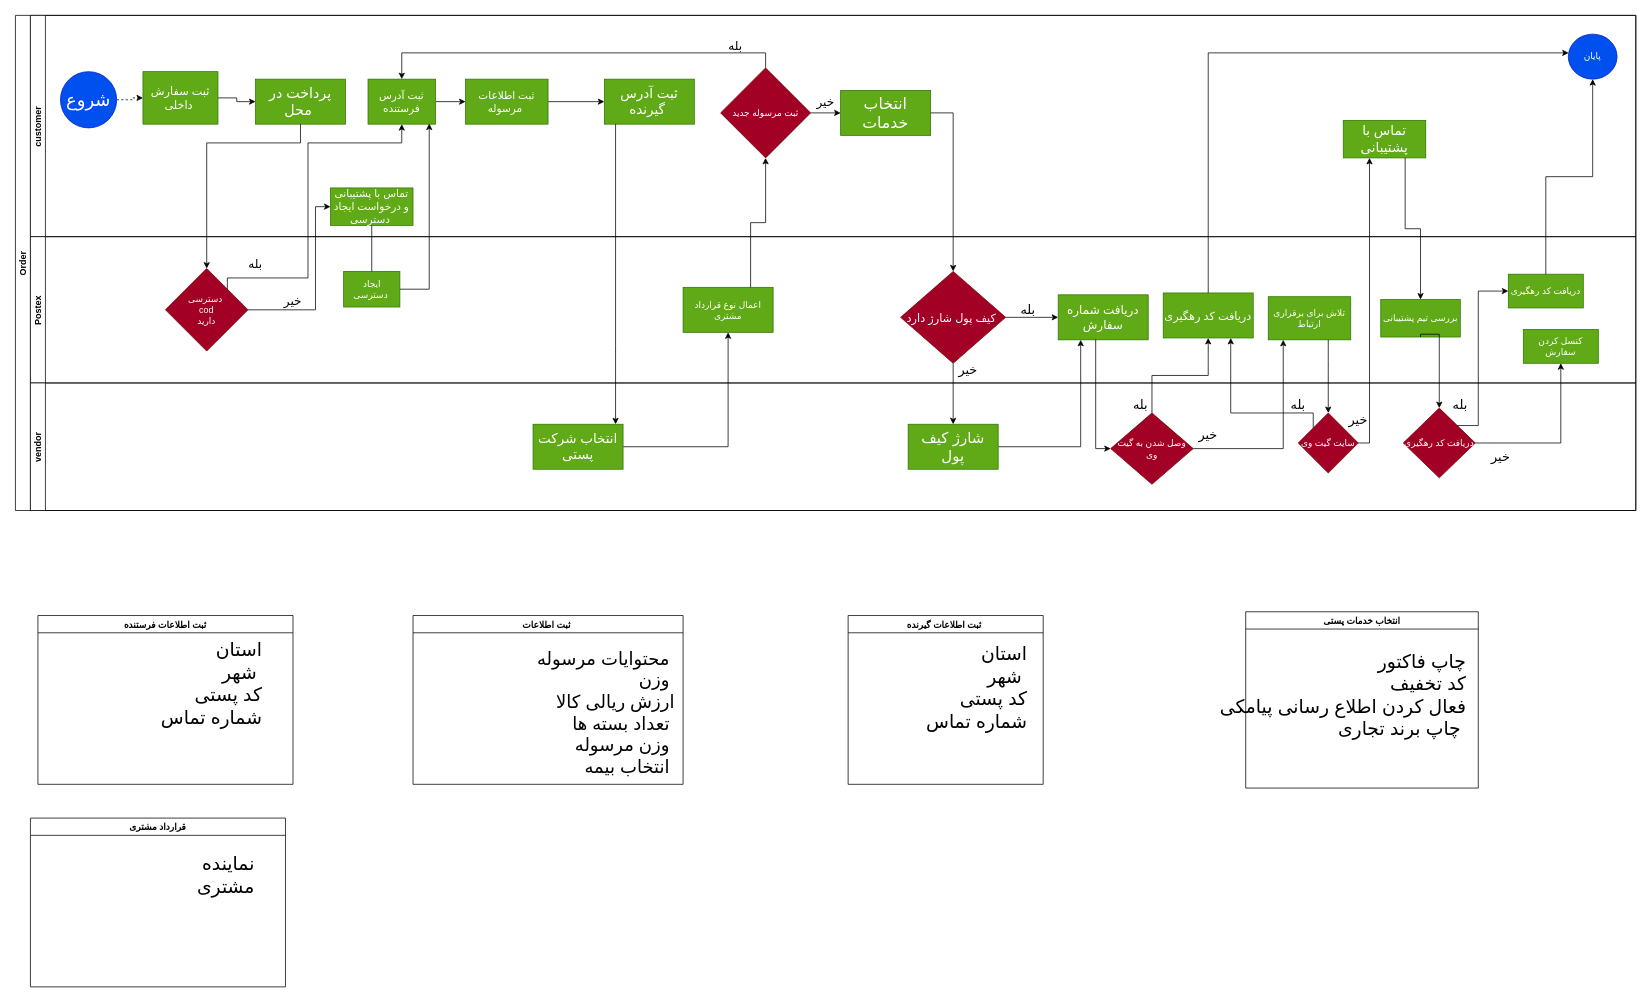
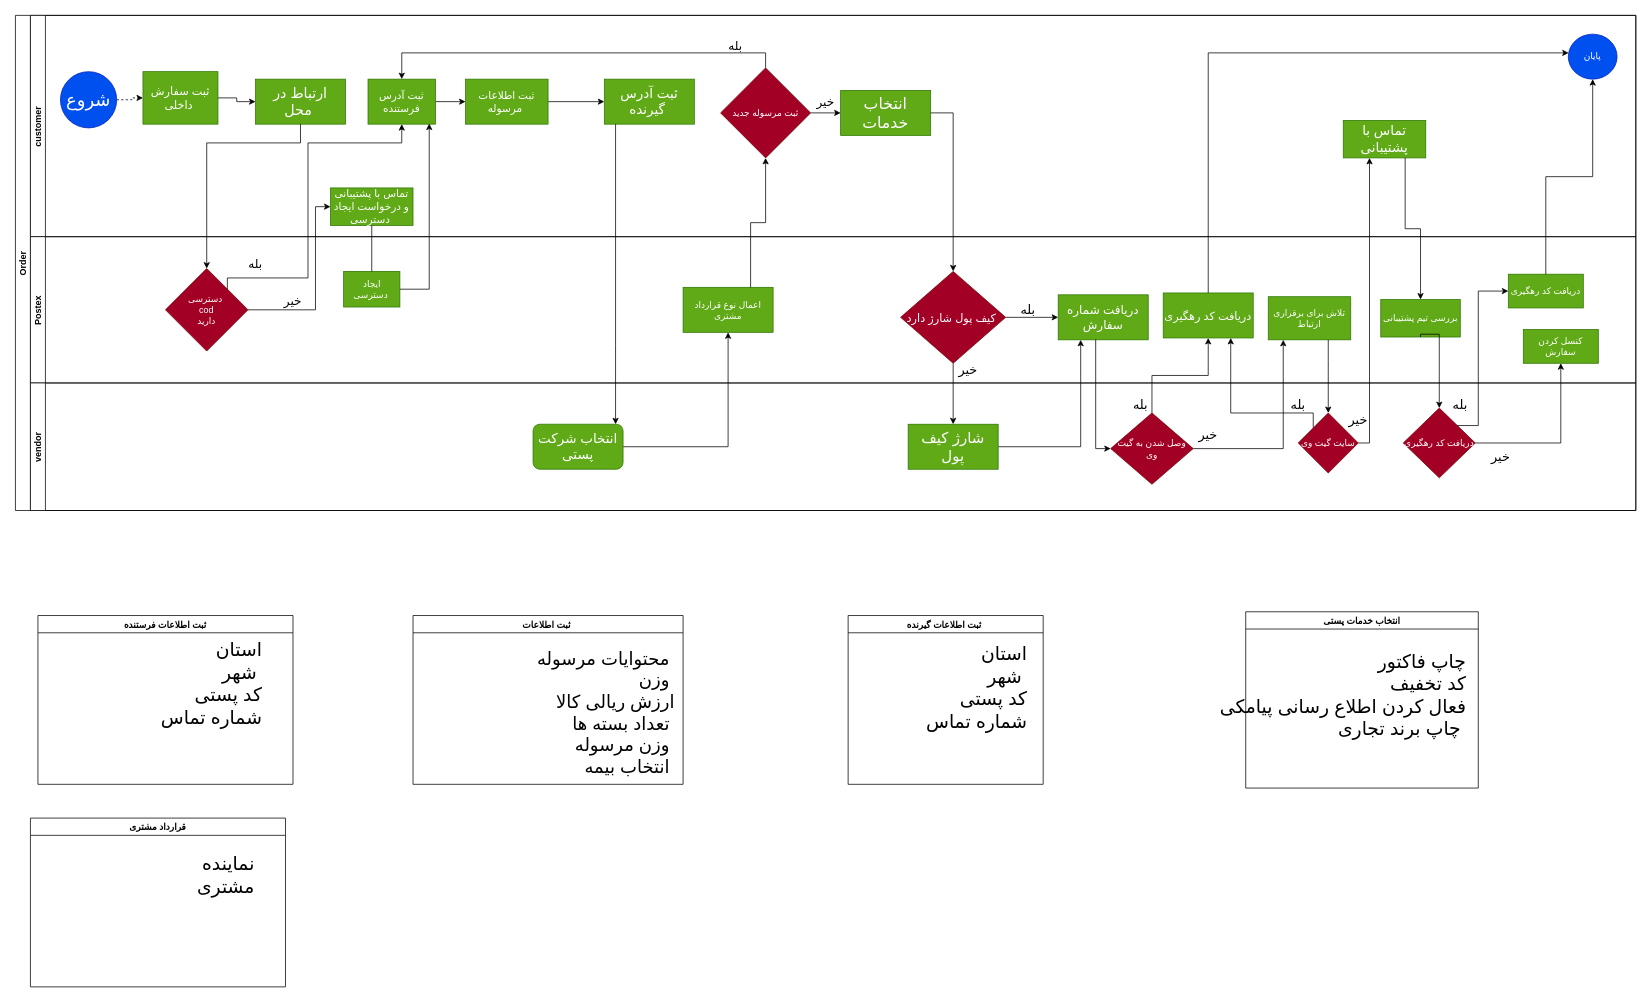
(300, 102) -> (300, 102)
(578, 447) -> (578, 447)
